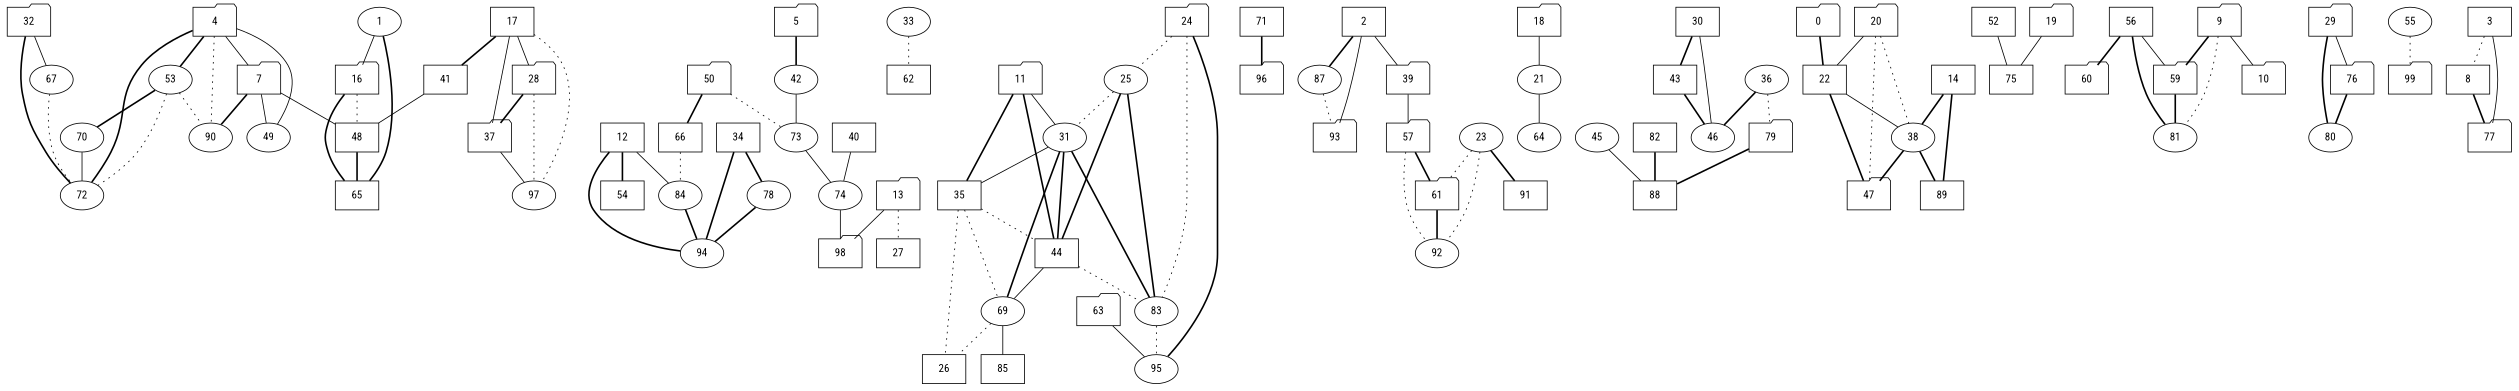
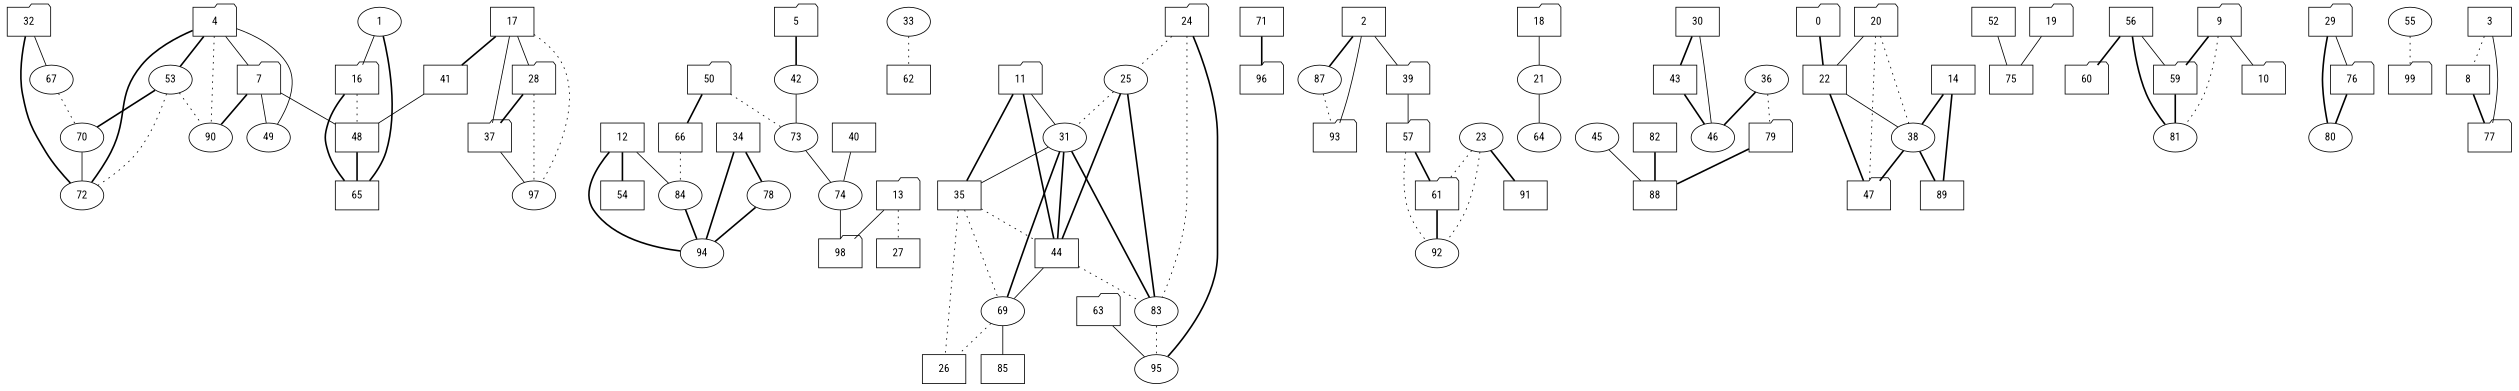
(50, 141) -> (67, 109)
